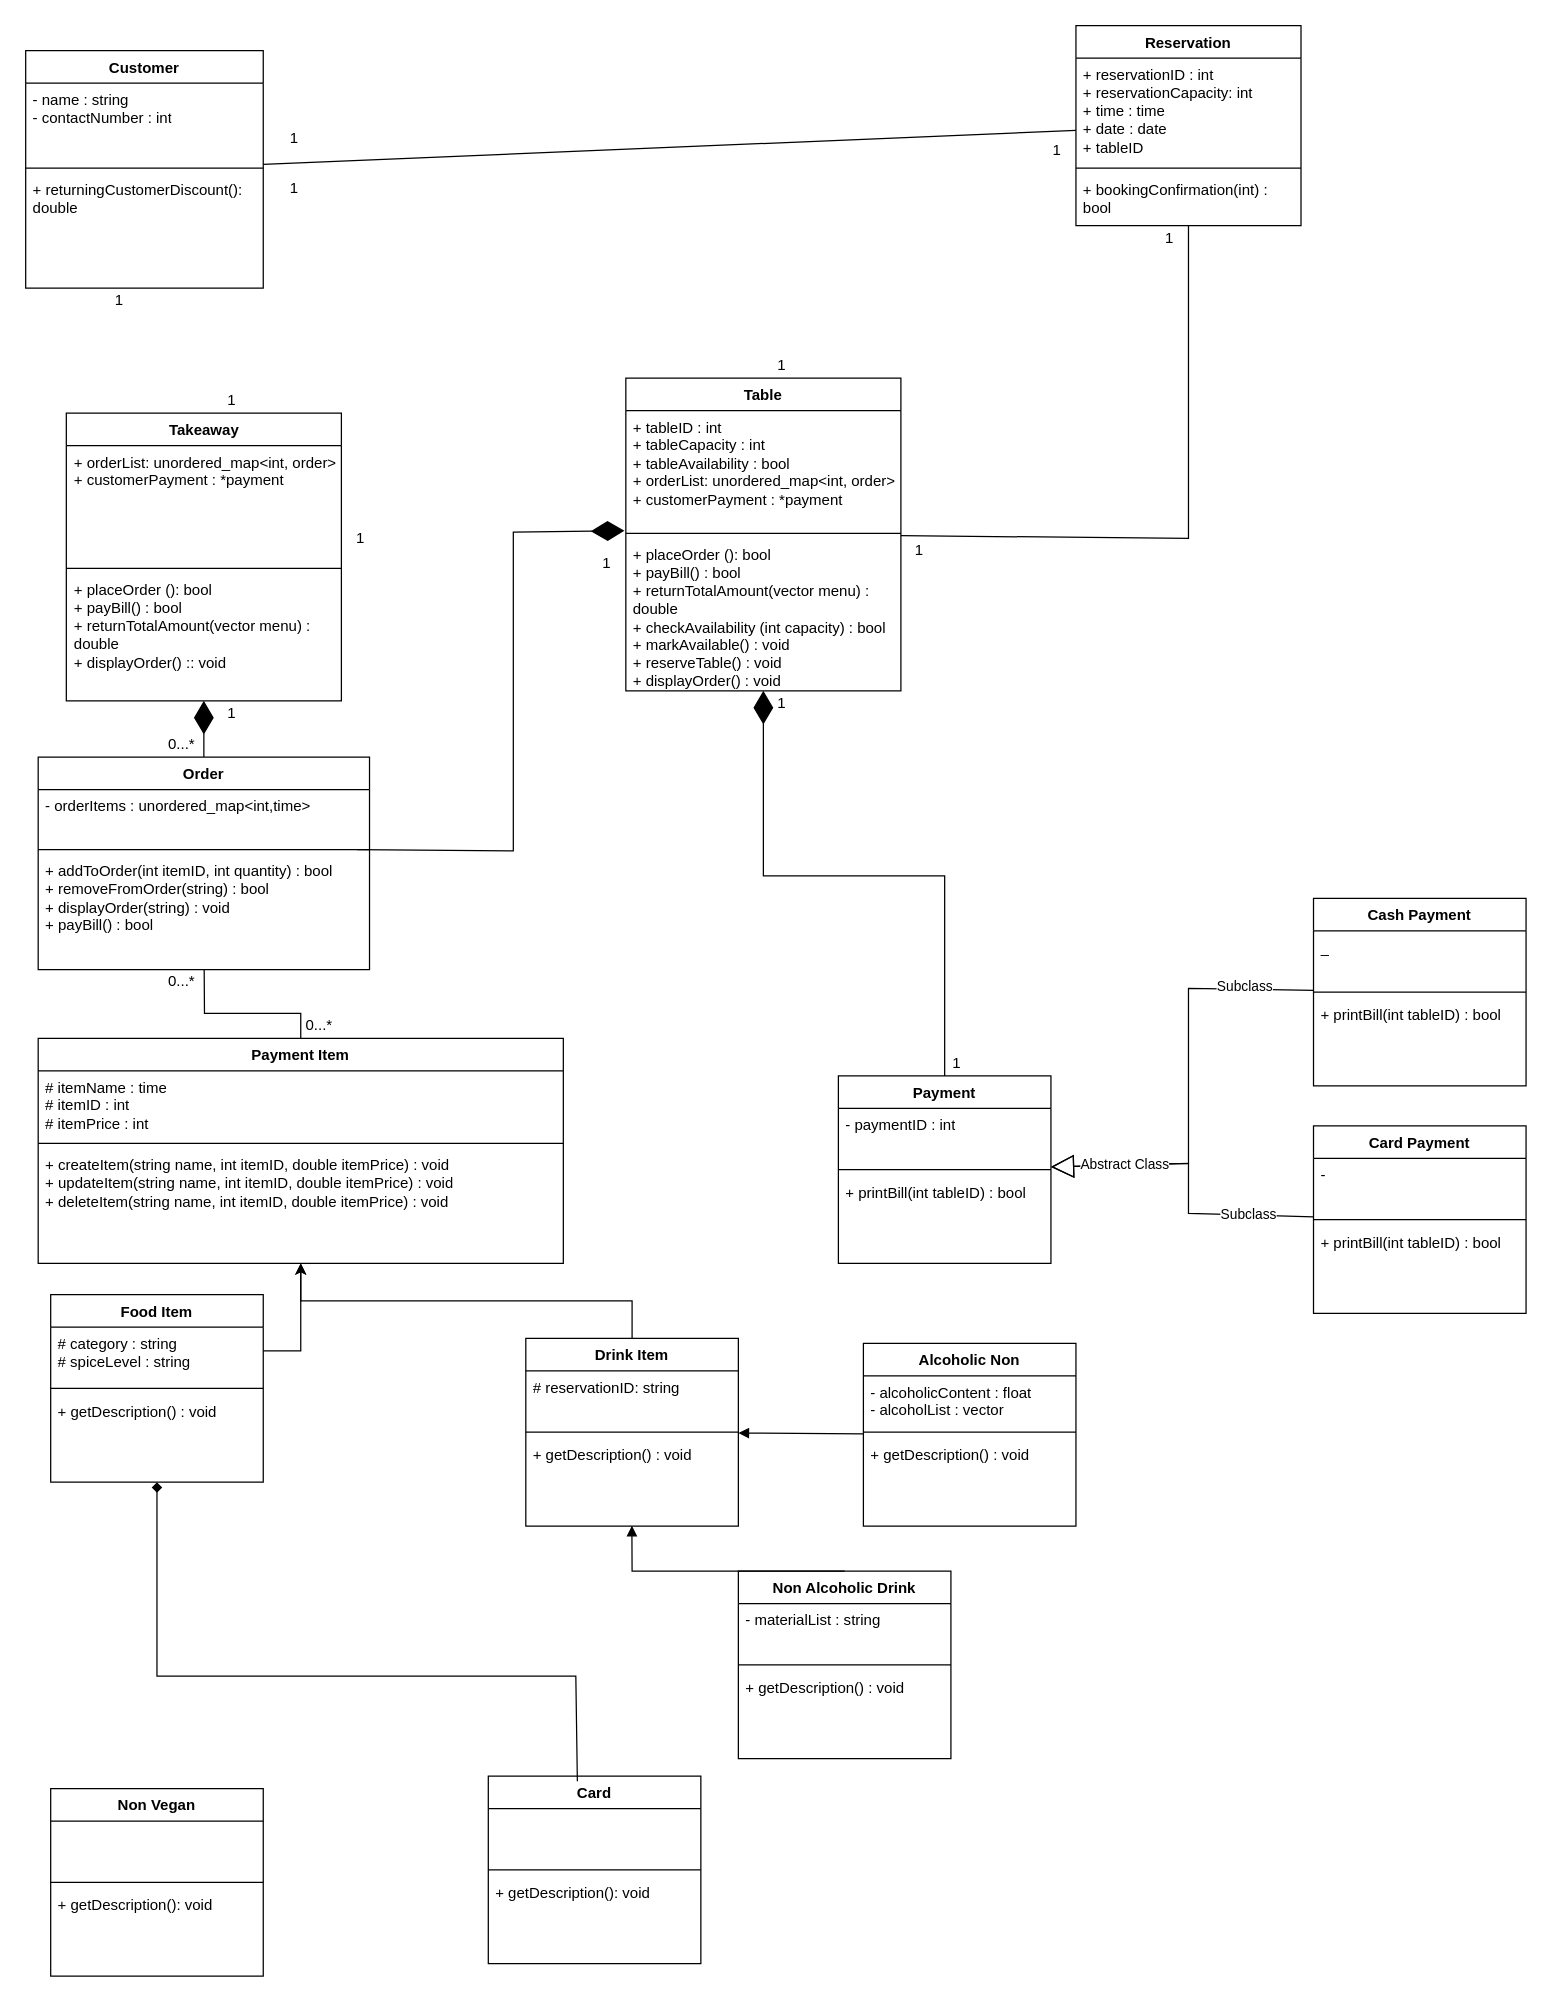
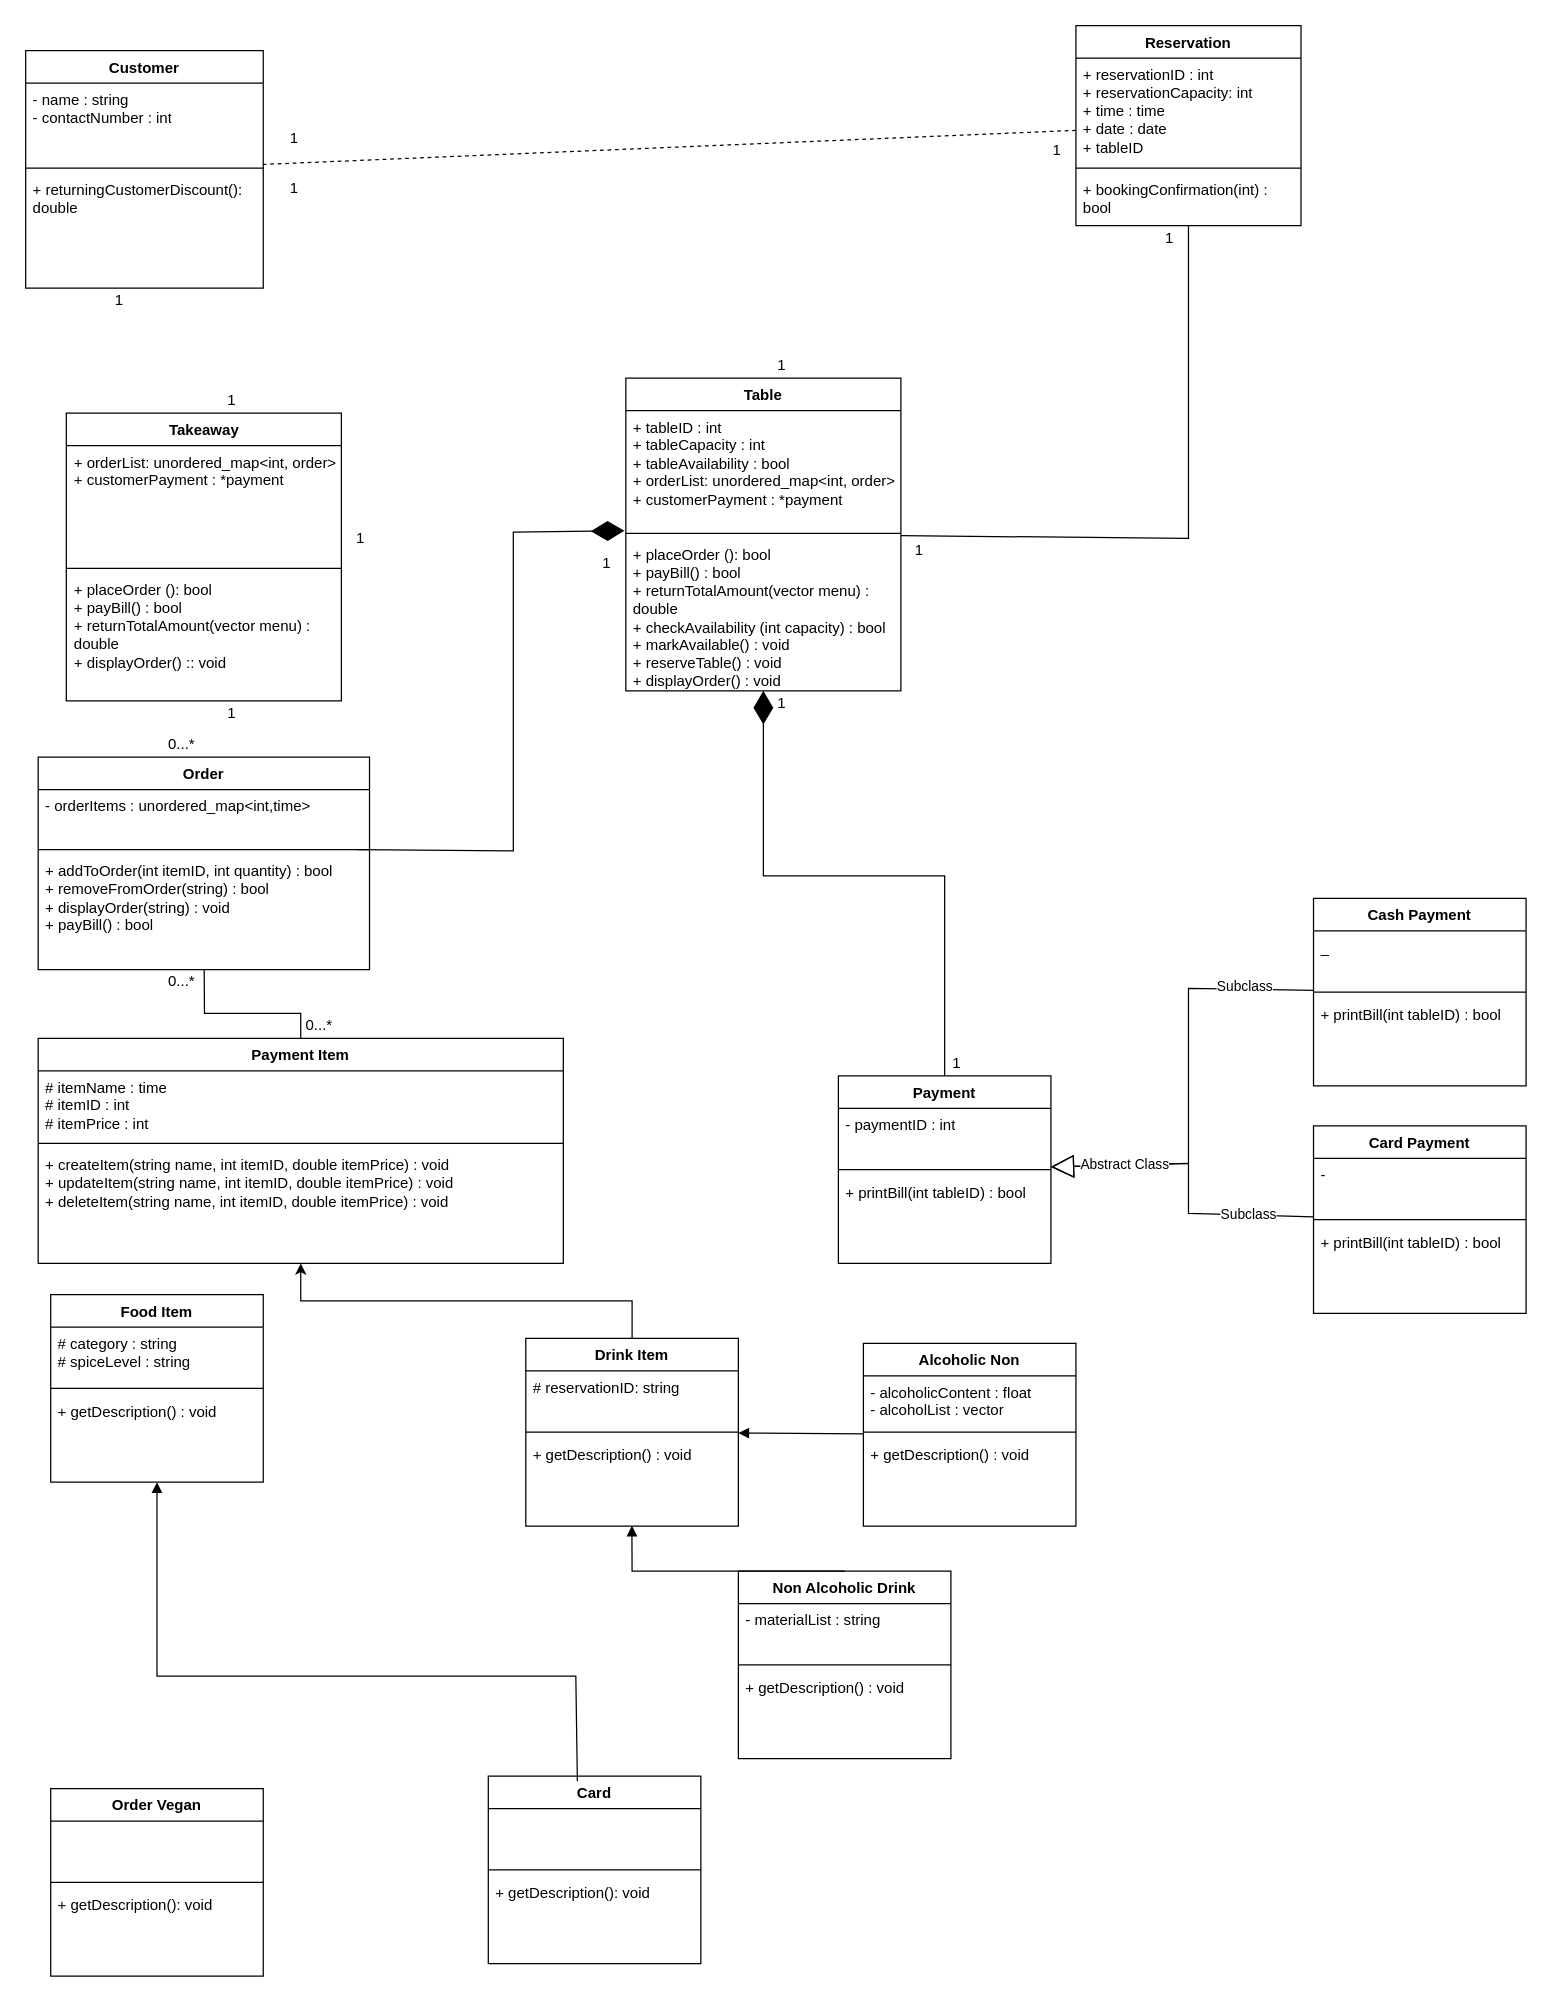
(669, 147) -> (669, 147)
(204, 746) -> none
(301, 1345) -> none
(157, 1490) -> (157, 1490)
(157, 1806) -> (157, 1806)
